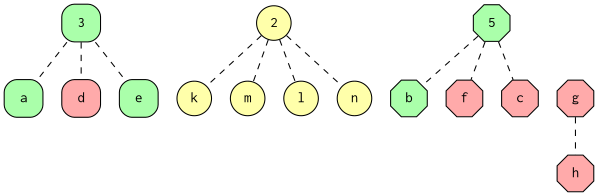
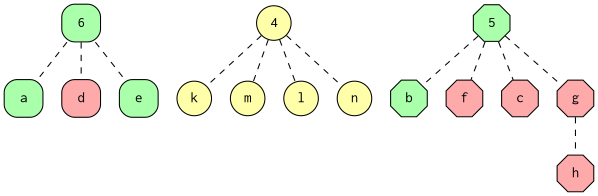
(81, 23) -> (81, 23)
(274, 23) -> (274, 23)
none -> (533, 61)
